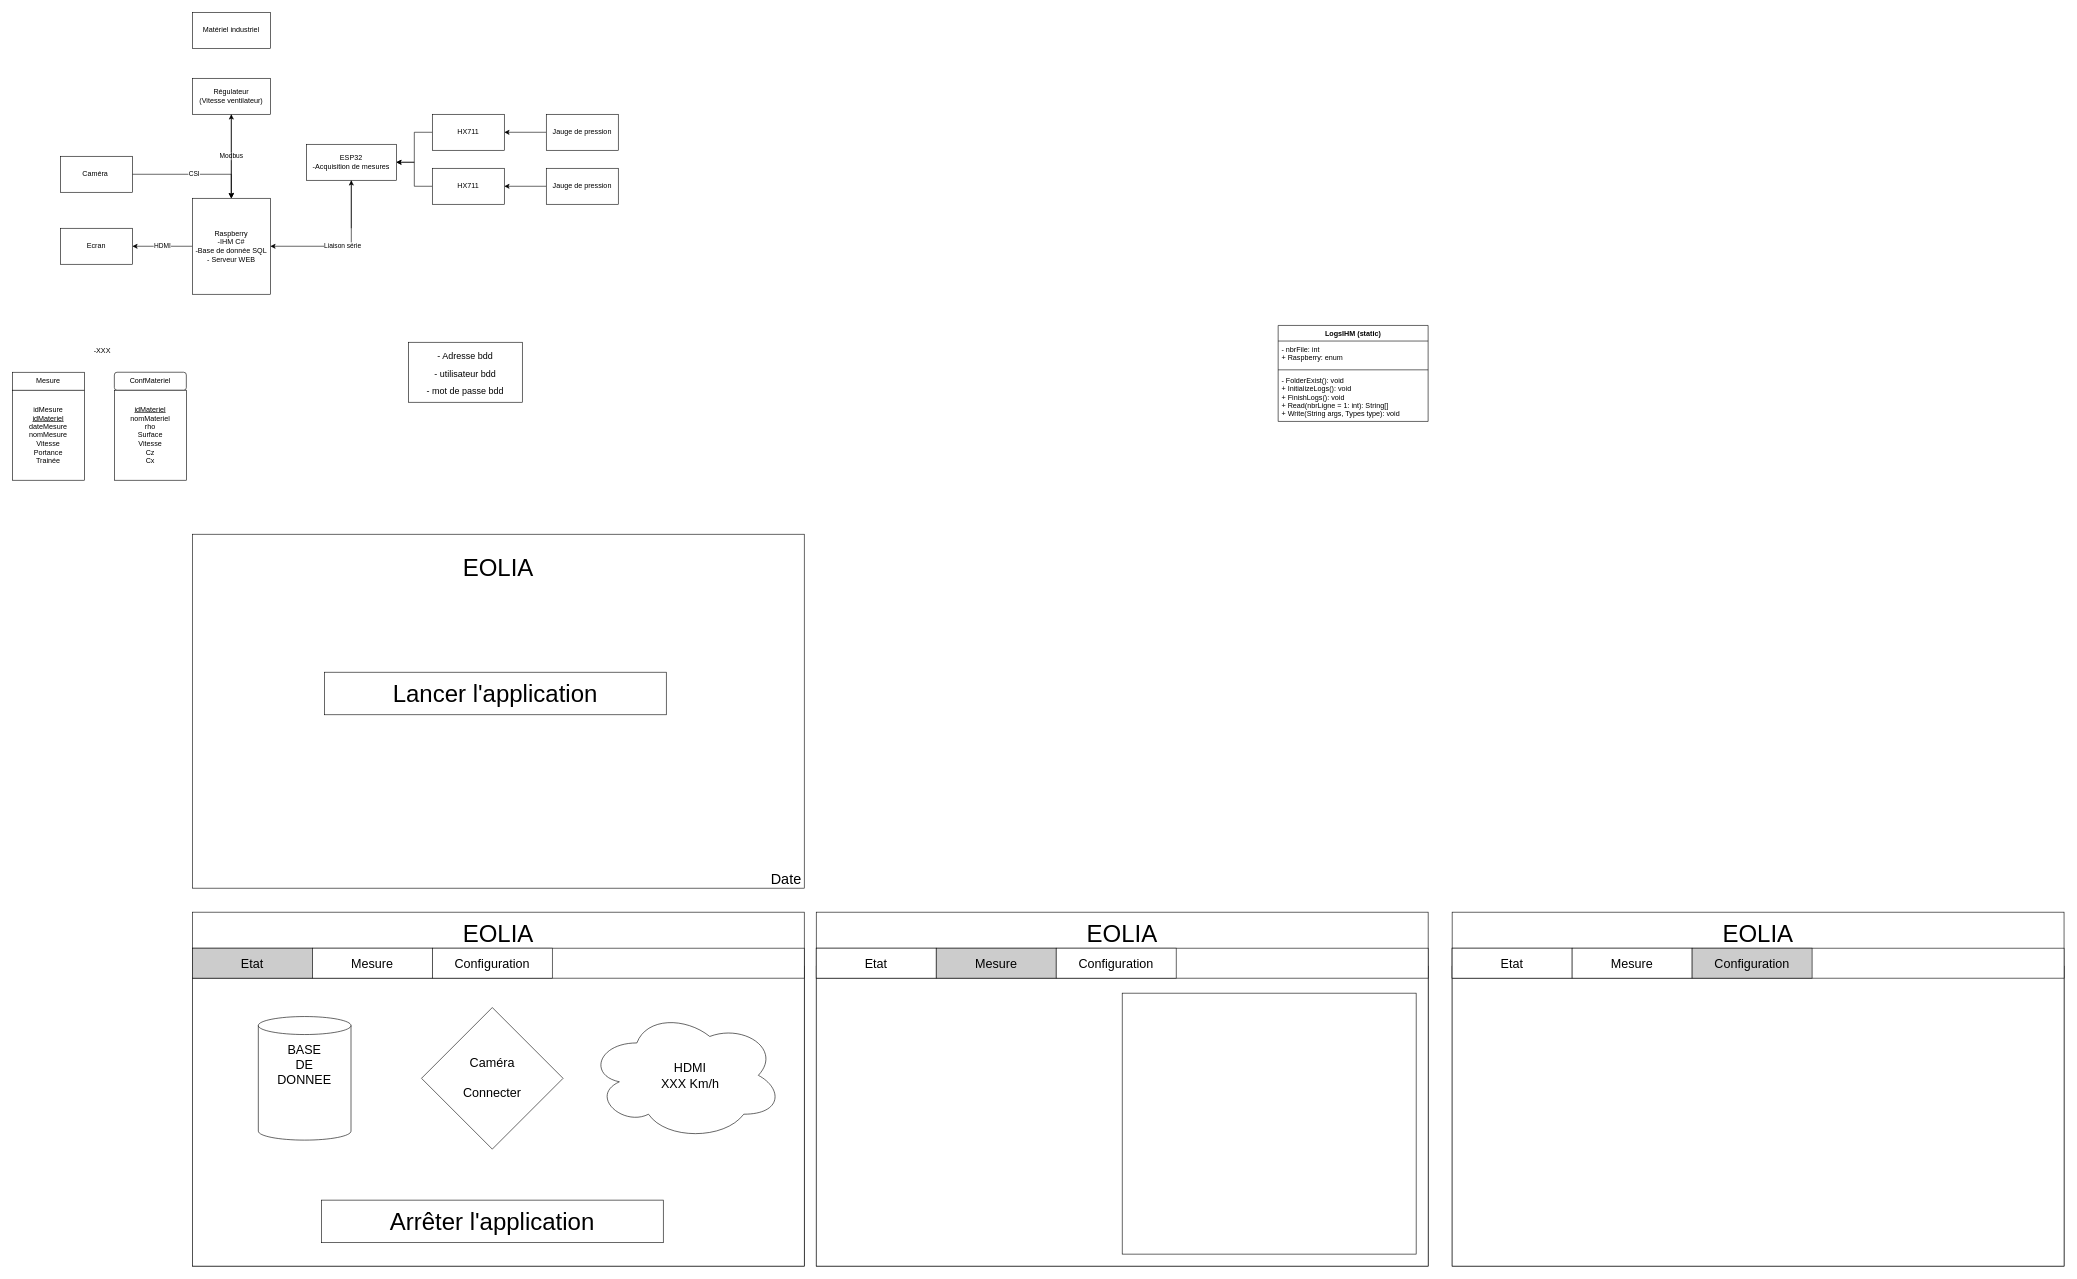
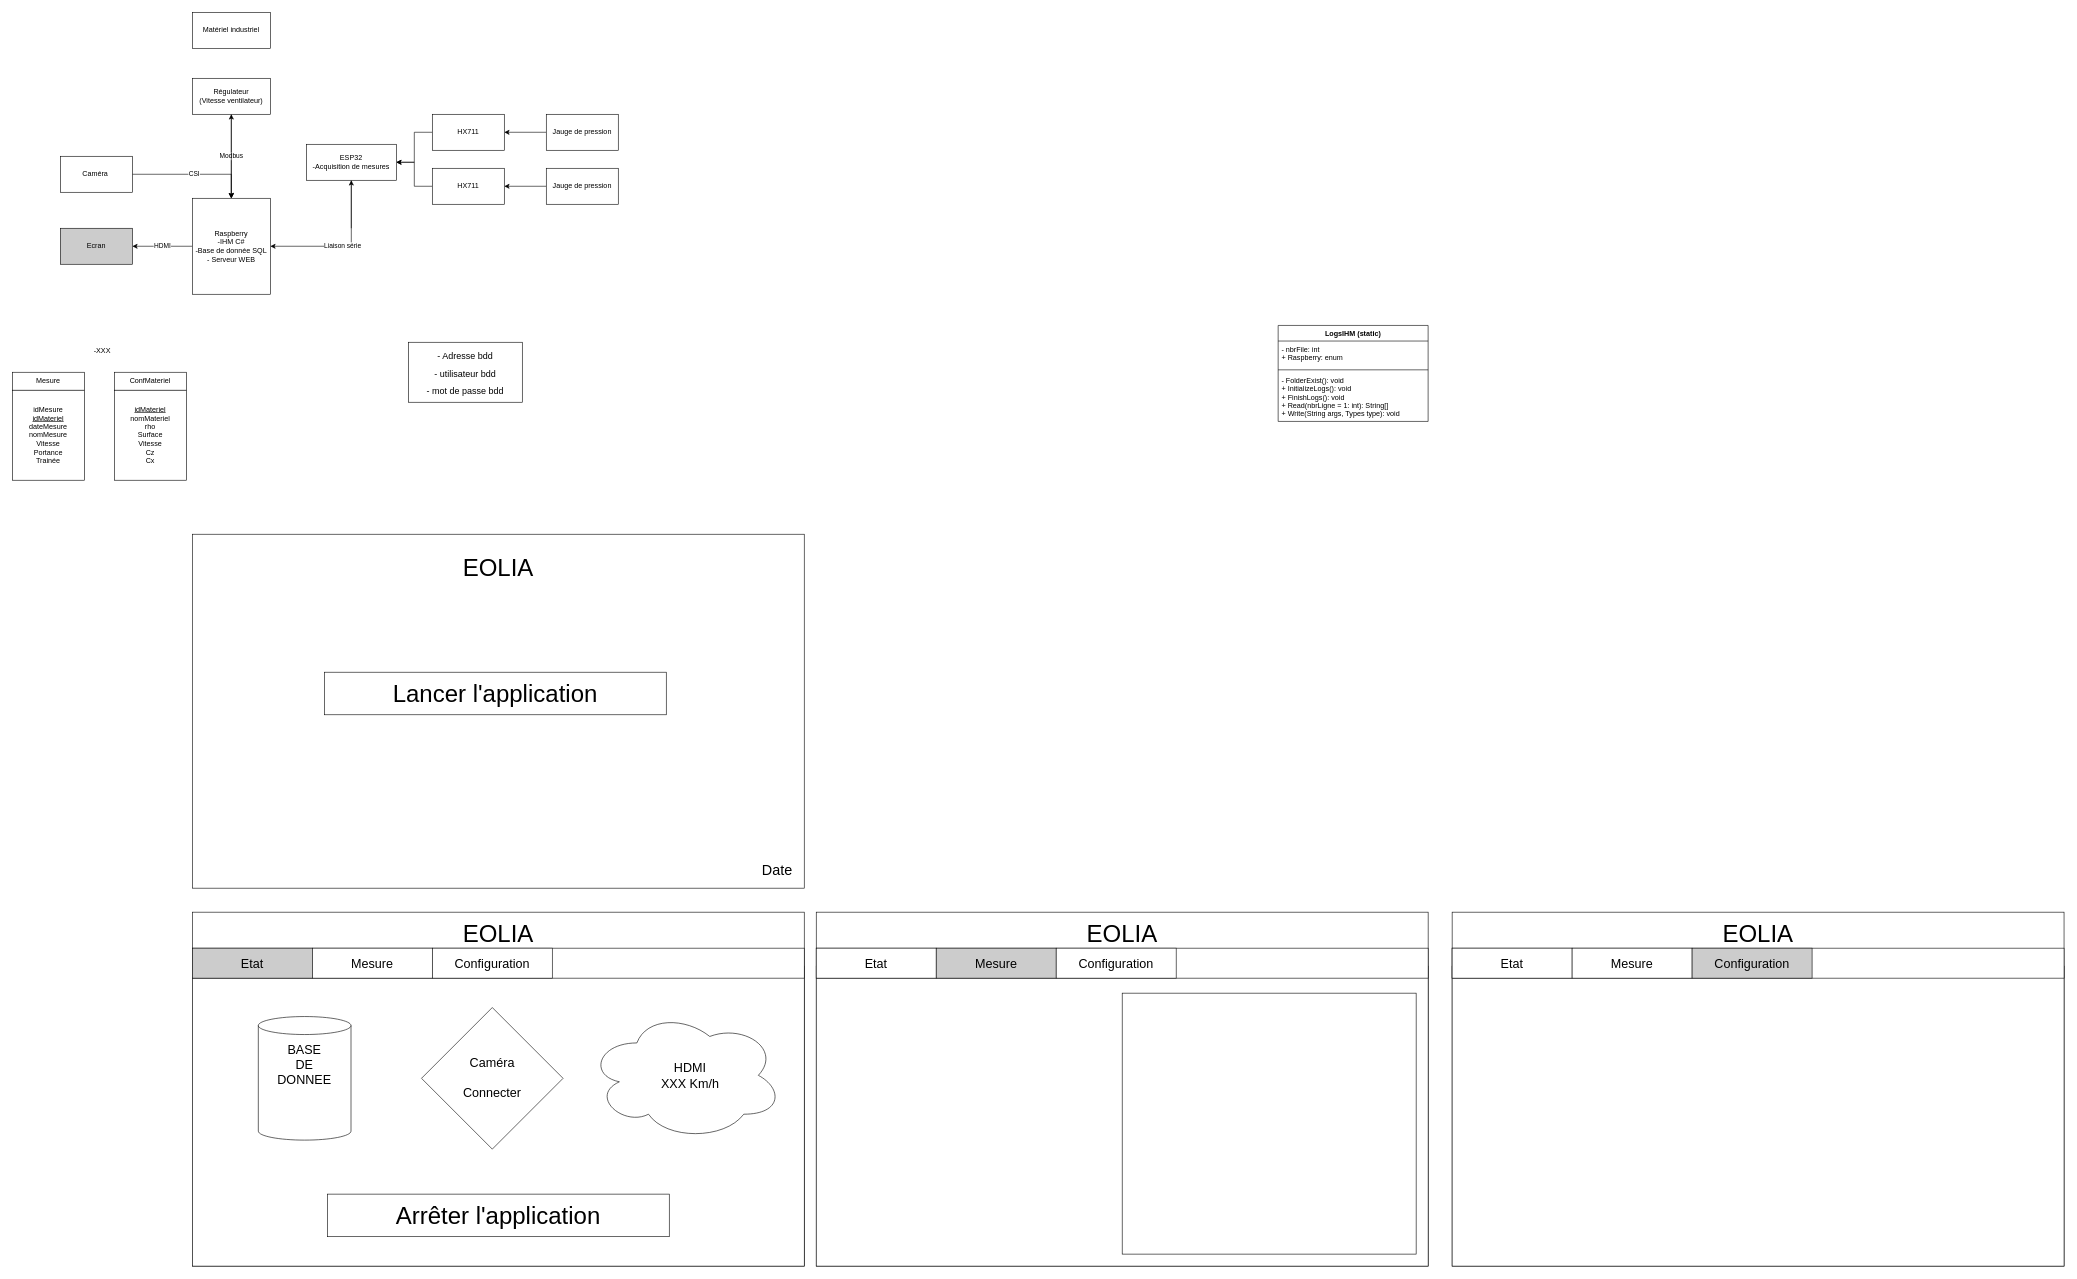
(96, 246) -> (96, 246)
(150, 381) -> (150, 381)
(786, 879) -> (777, 870)
(492, 1222) -> (498, 1216)
